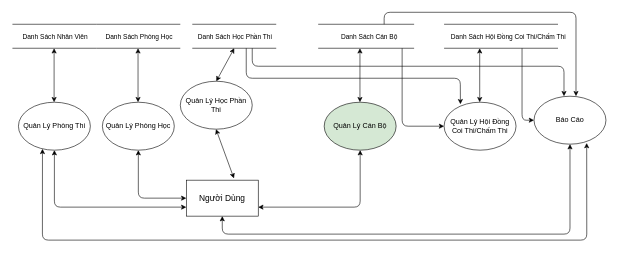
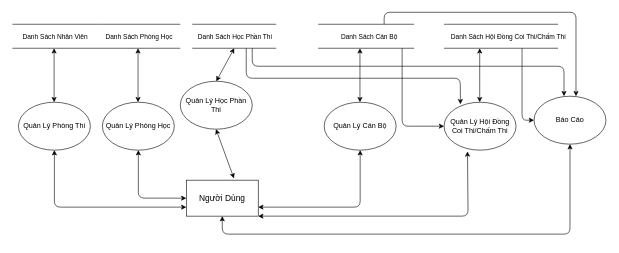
(360, 126) -> (360, 126)
none -> (468, 165)
(42, 195) -> none
